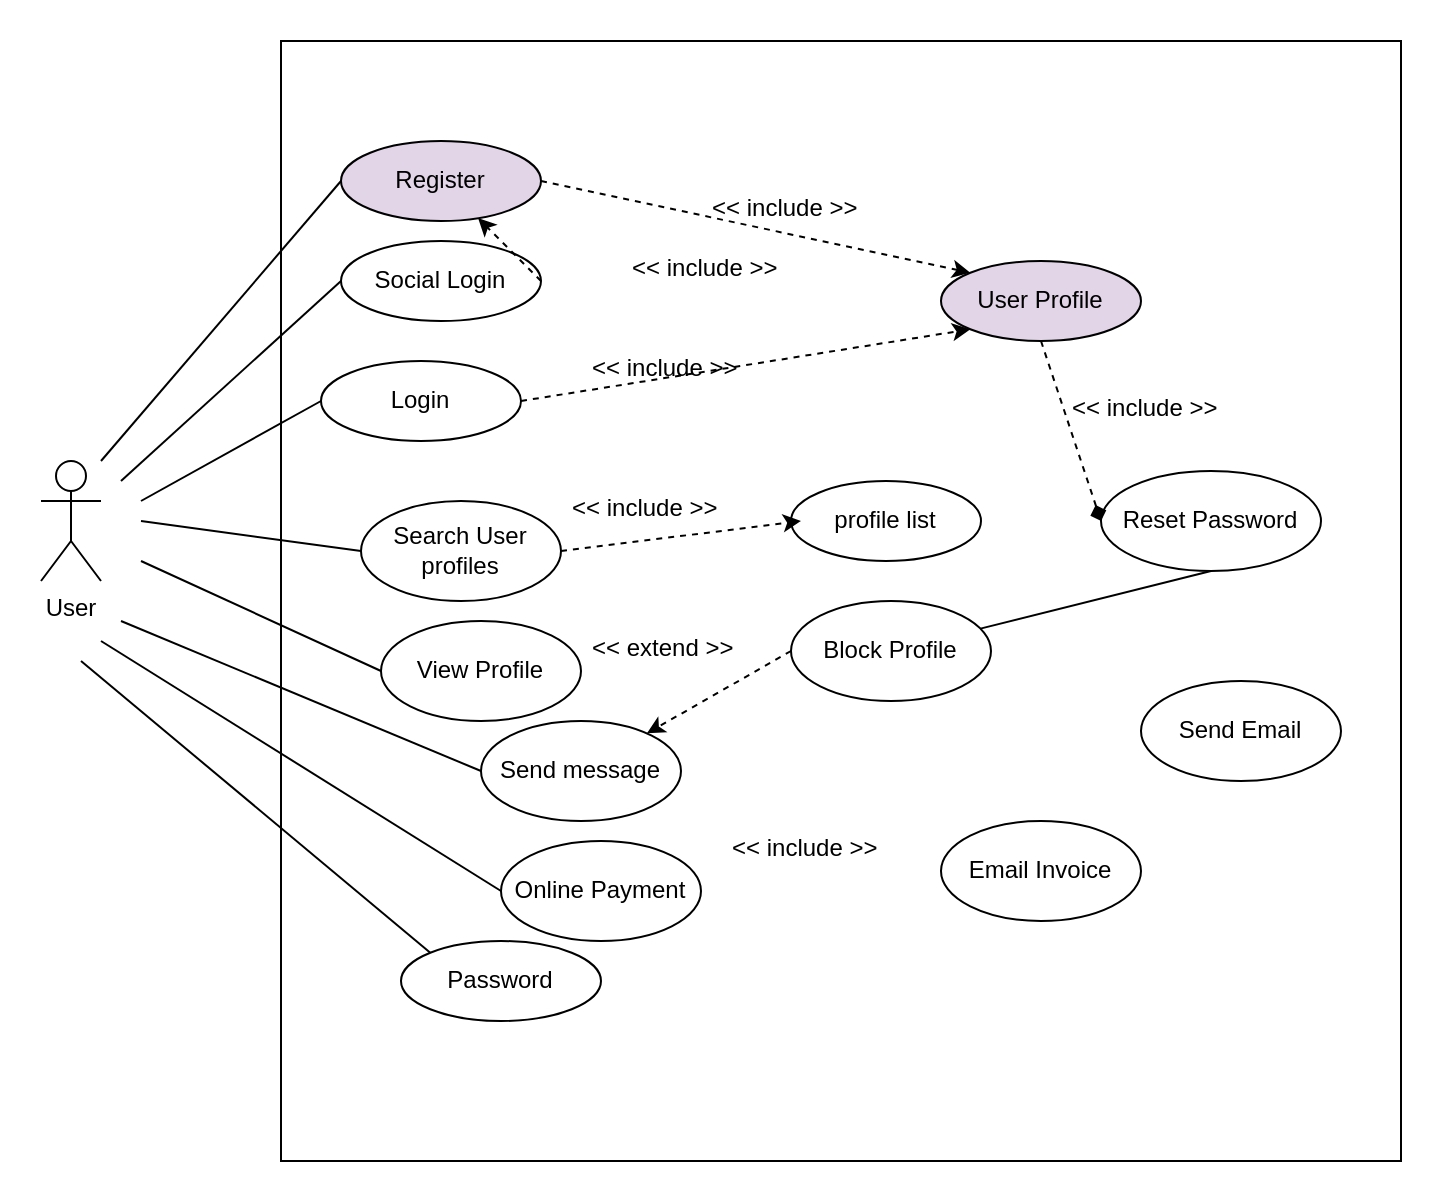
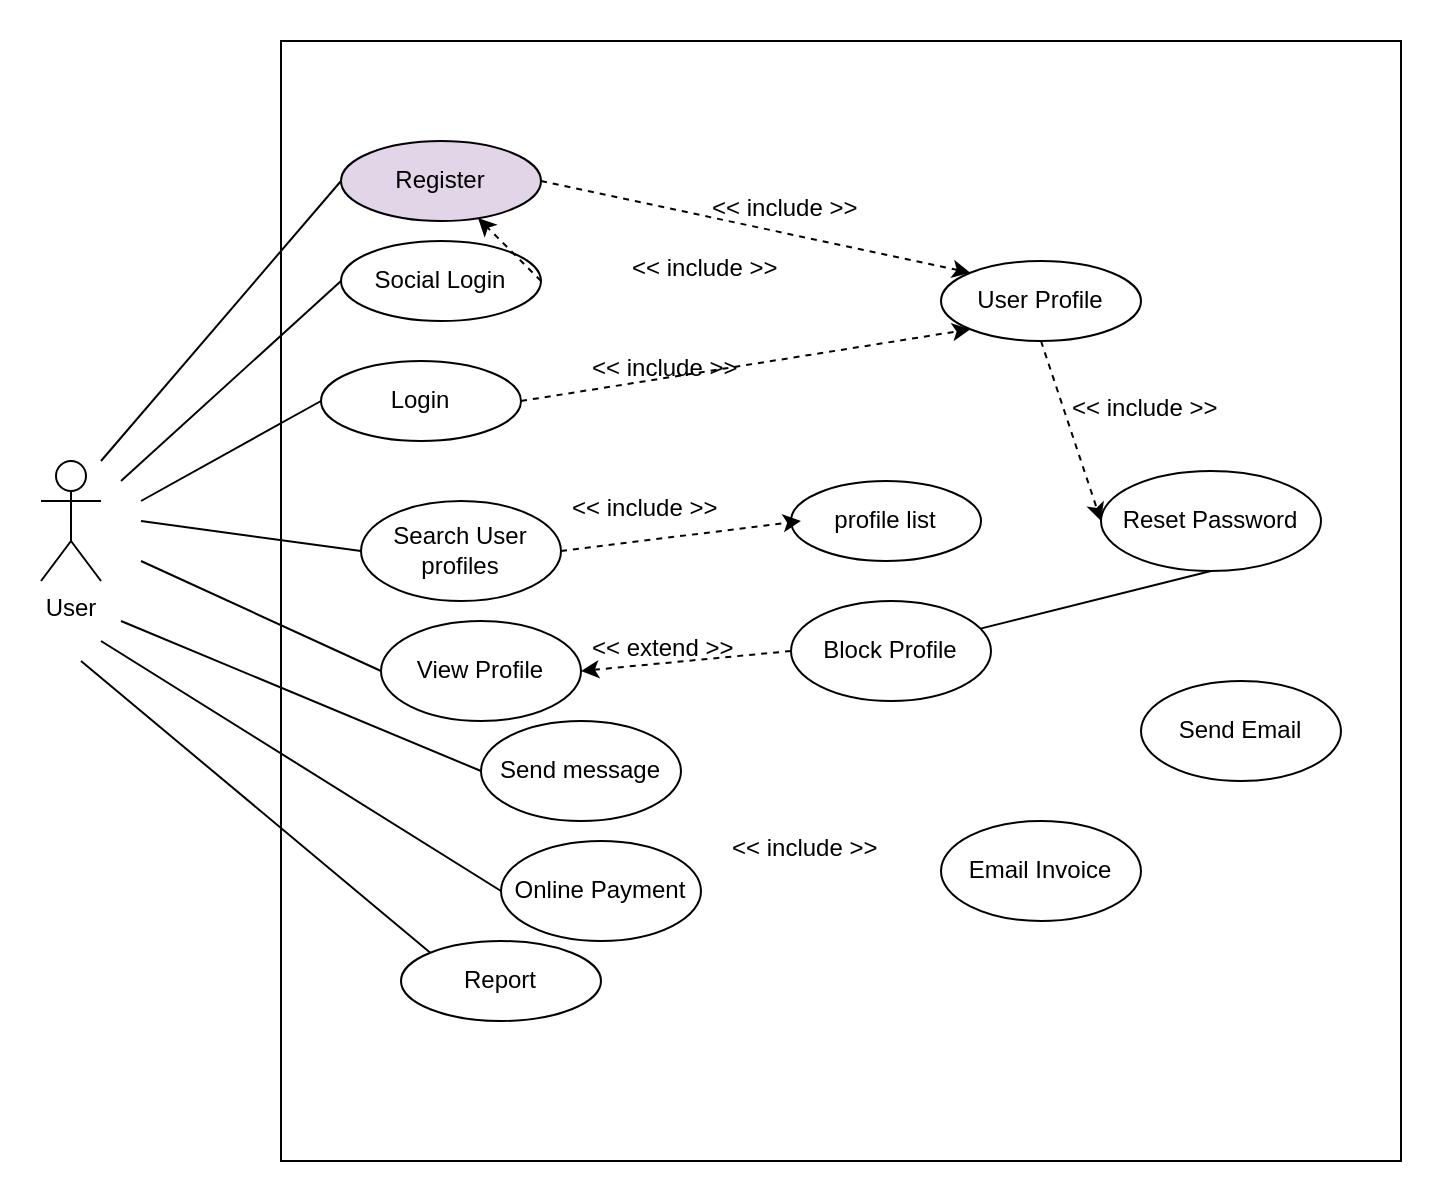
(1041, 301) -> (1041, 301)
(1095, 504) -> (1096, 506)
(725, 689) -> (692, 660)
(501, 981) -> (501, 981)
